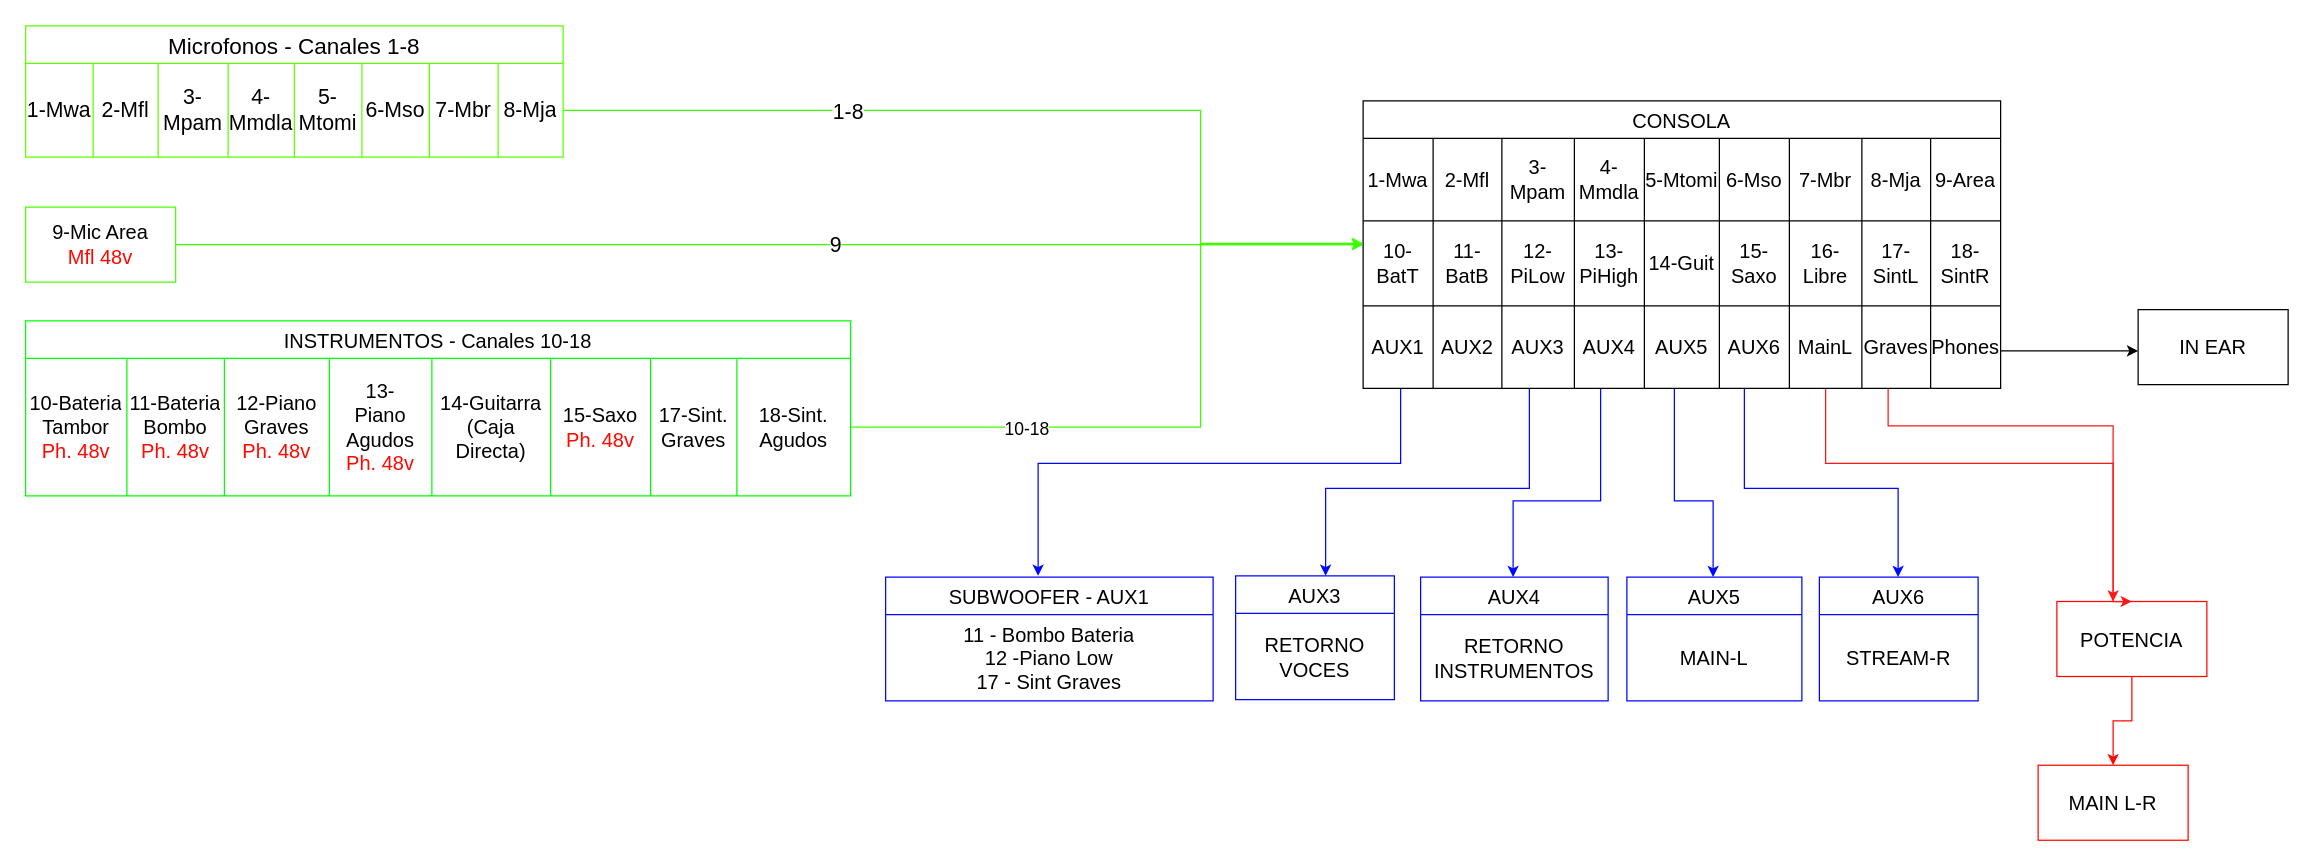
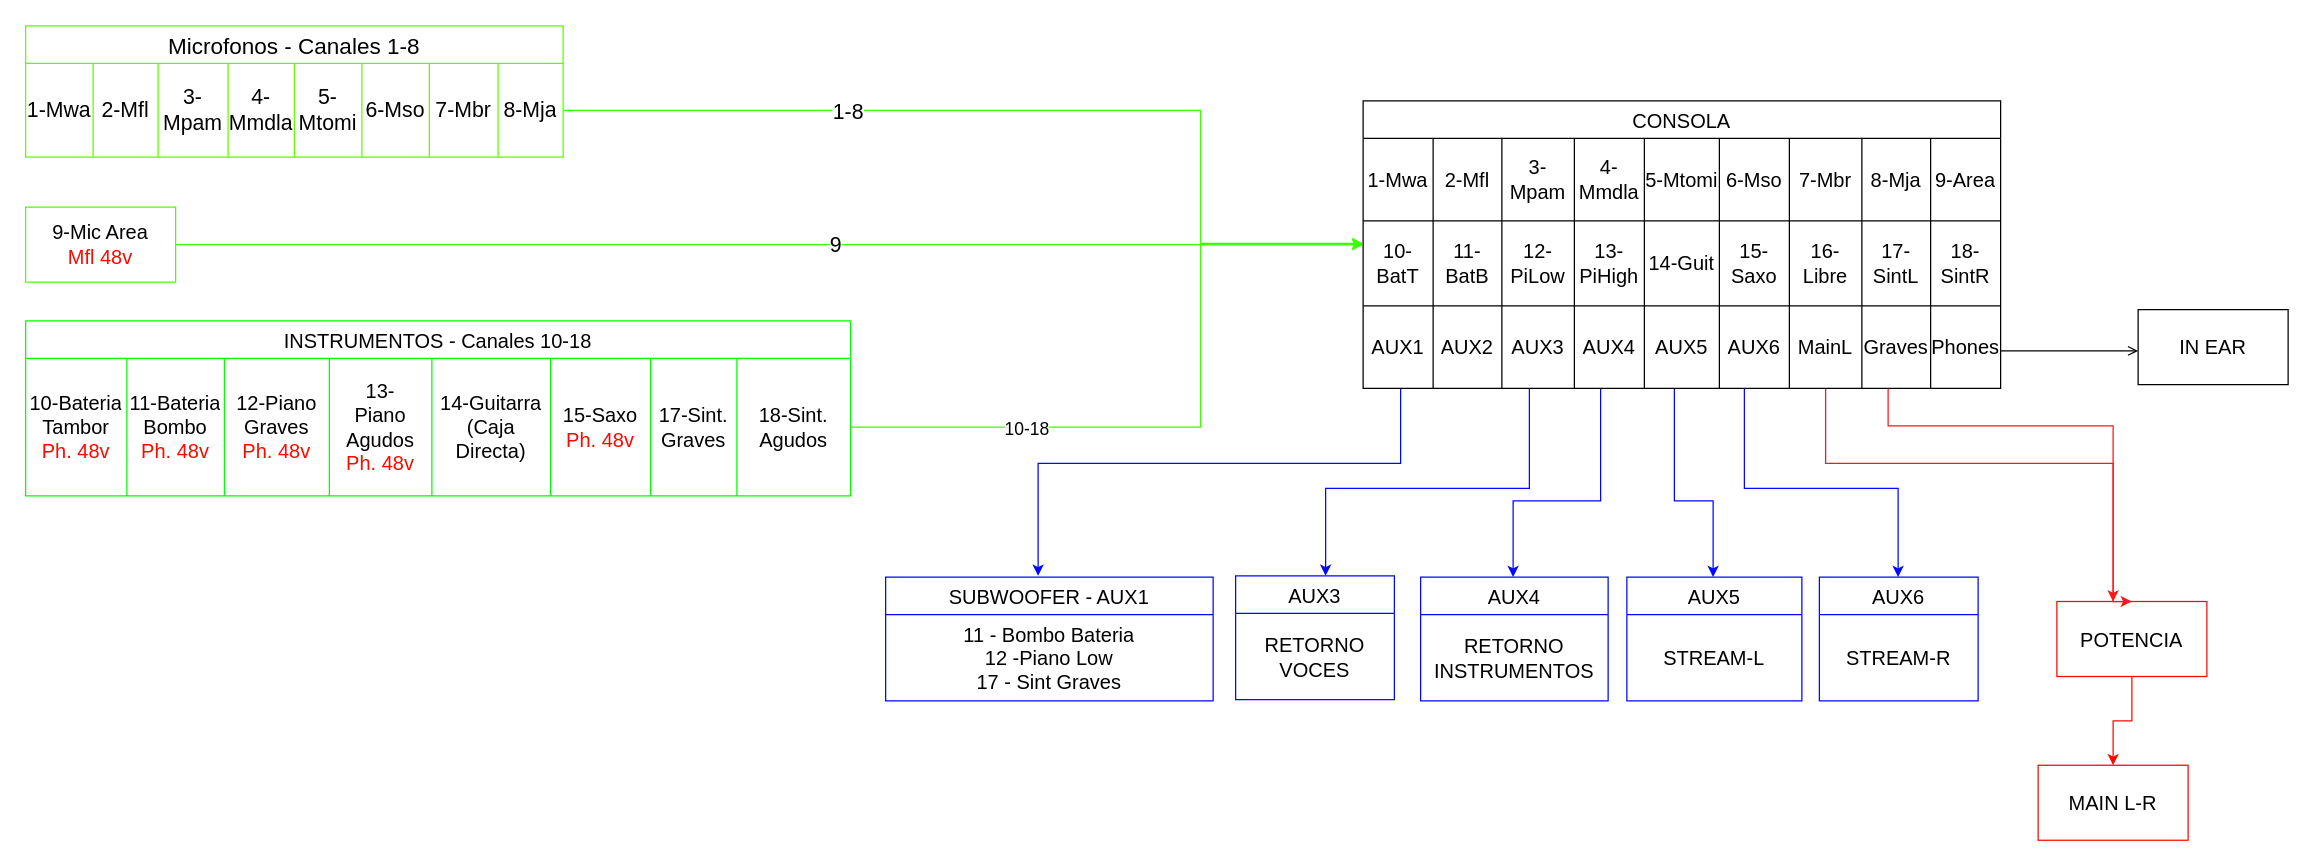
(2128, 351) -> (2130, 351)
(1714, 658) -> (1714, 658)
